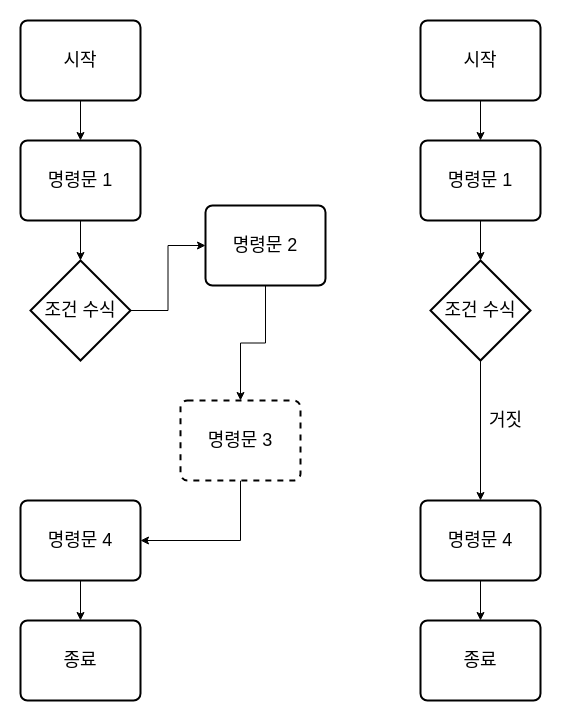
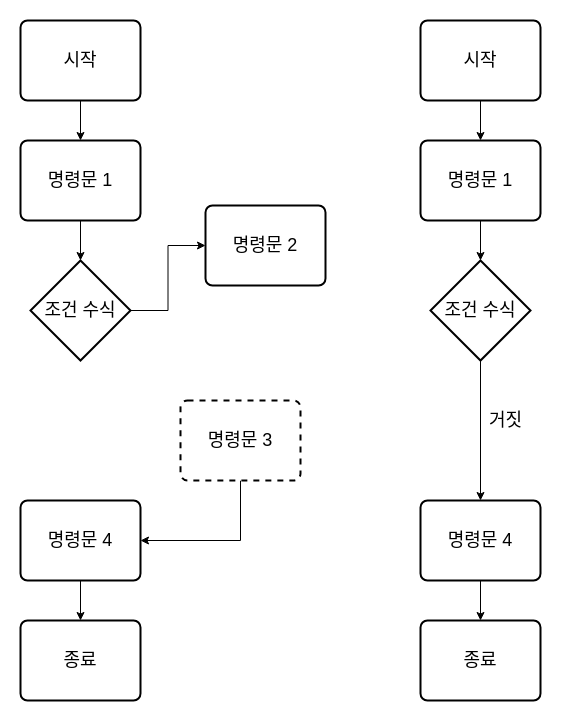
(257, 343) -> none
